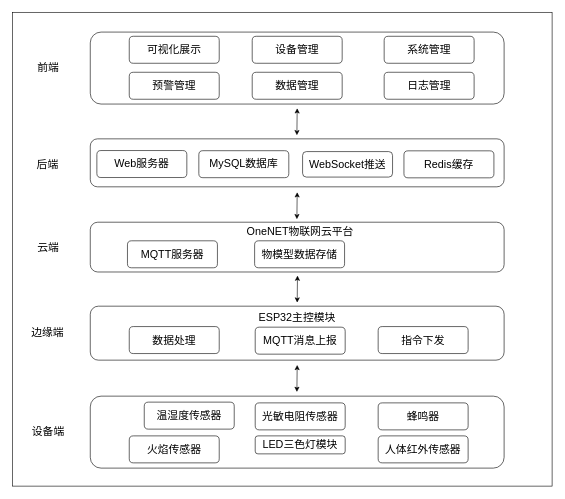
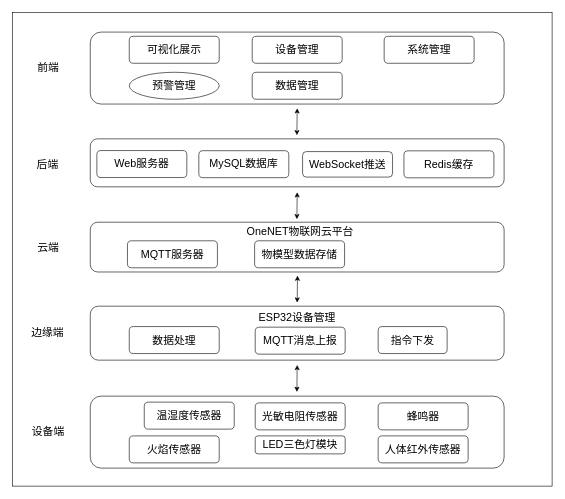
(174, 86) -> (174, 86)
(429, 86) -> none
(297, 318) -> (297, 318)
(423, 340) -> (413, 340)
